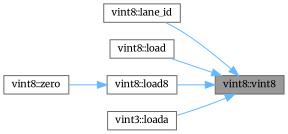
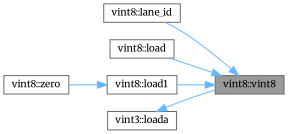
(142, 85) -> (142, 85)
(201, 107) -> (190, 98)
